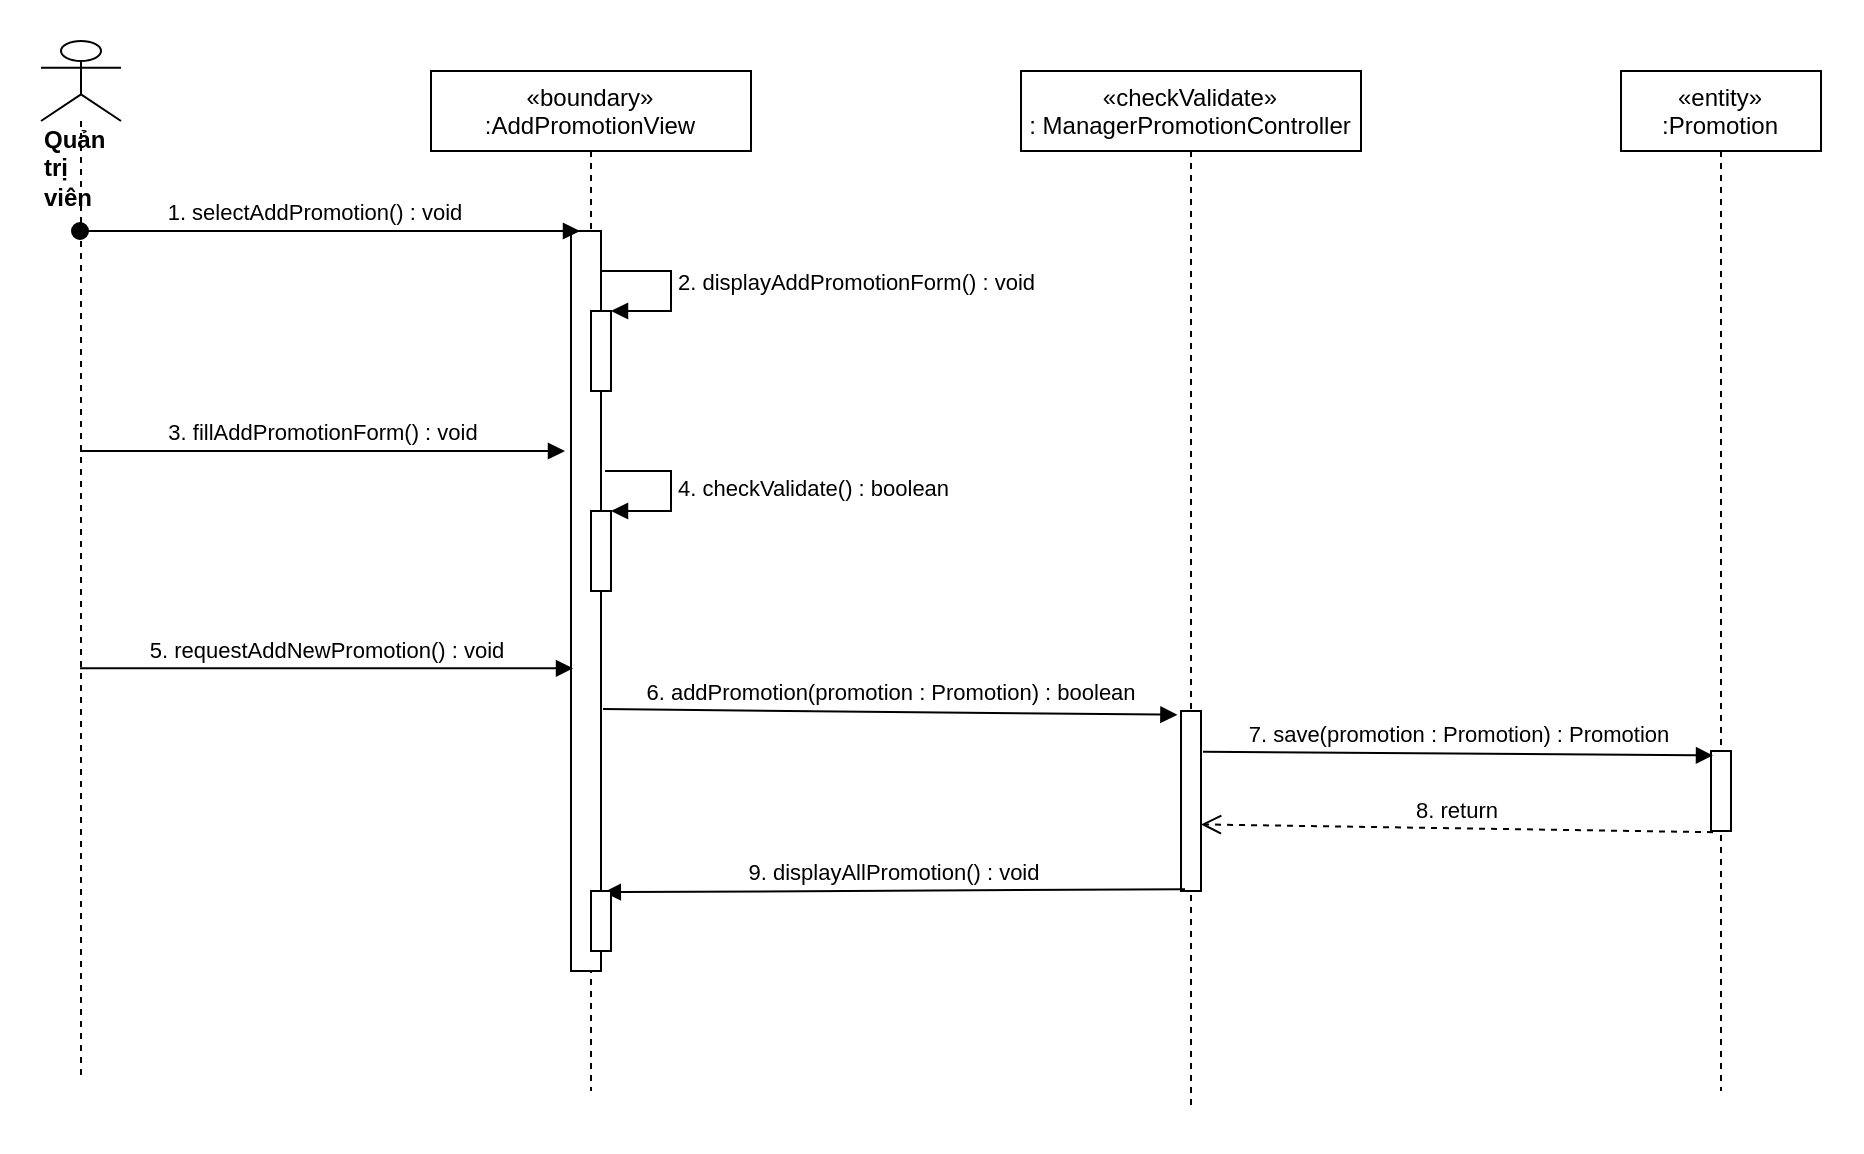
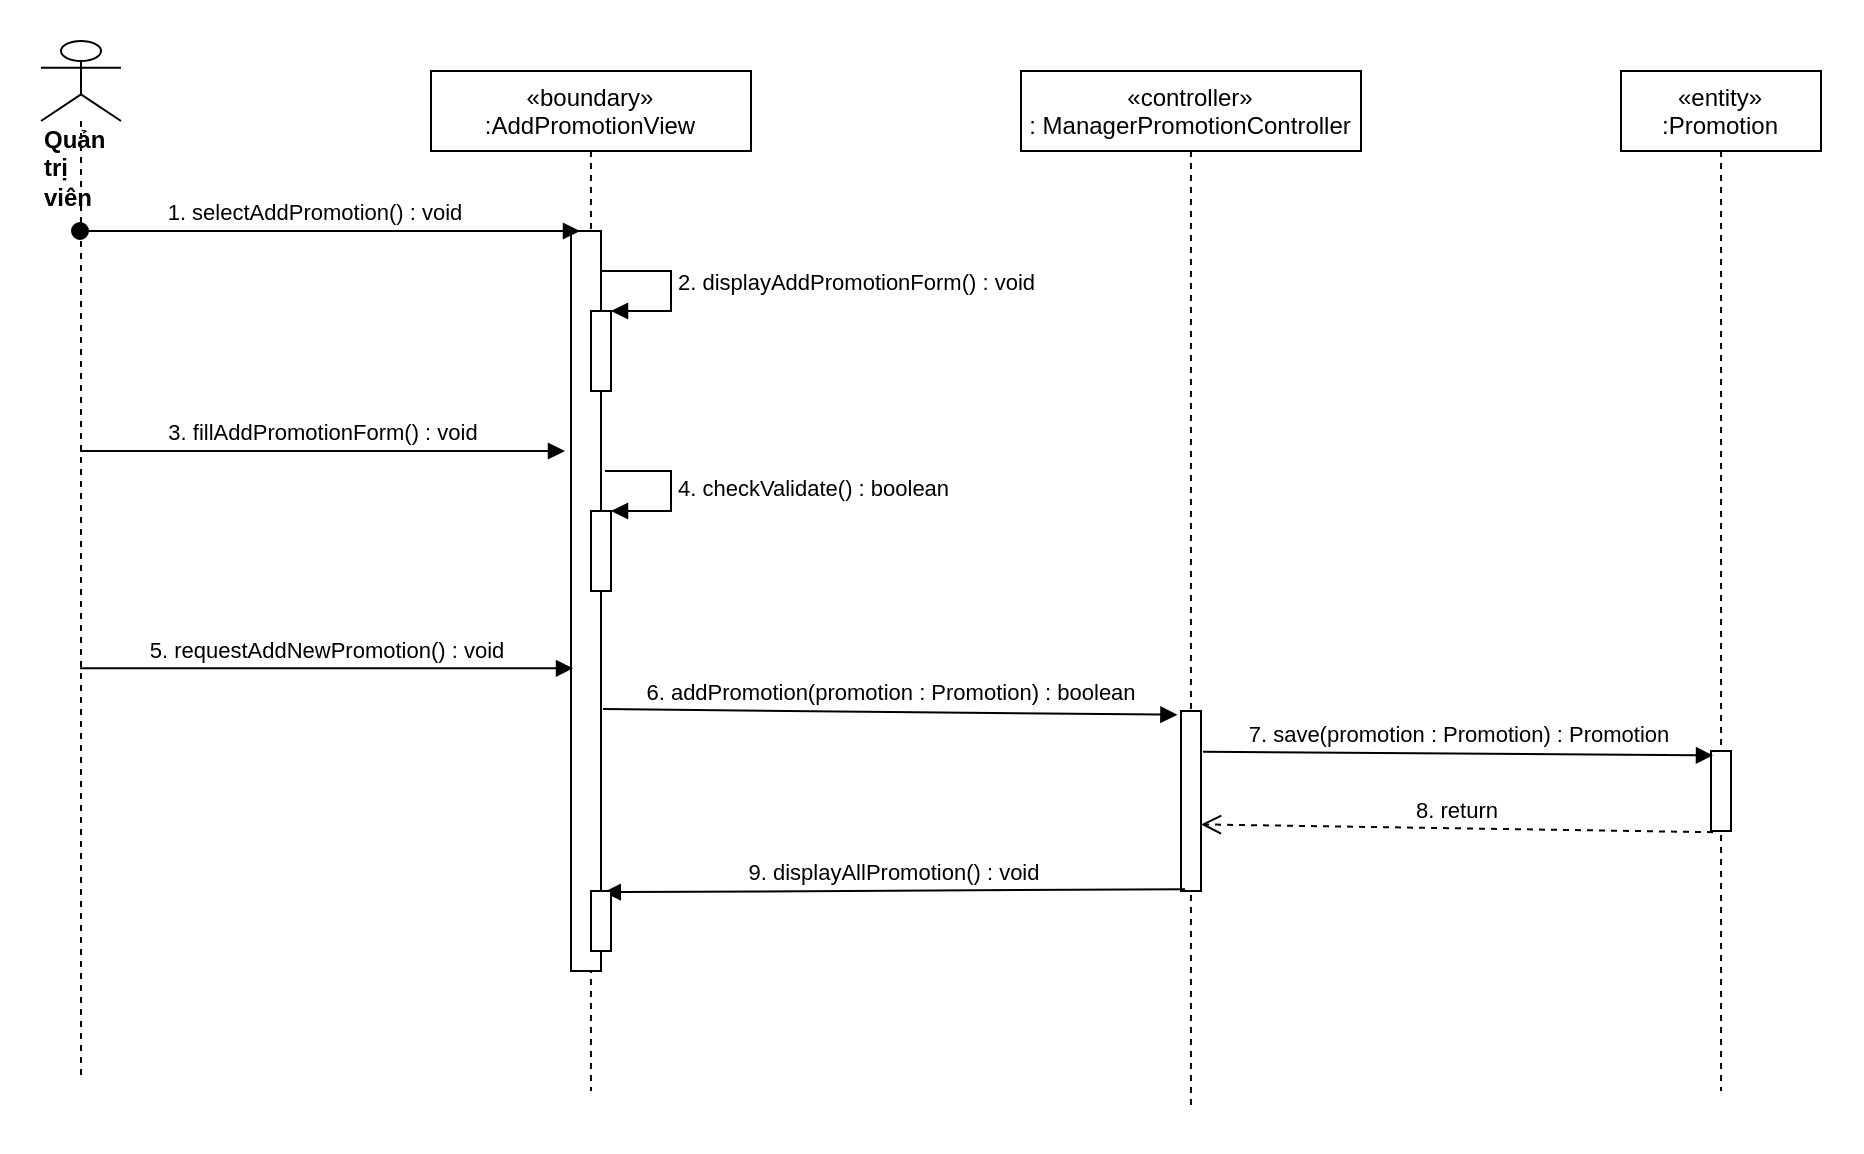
(1190, 98) -> (1190, 98)
